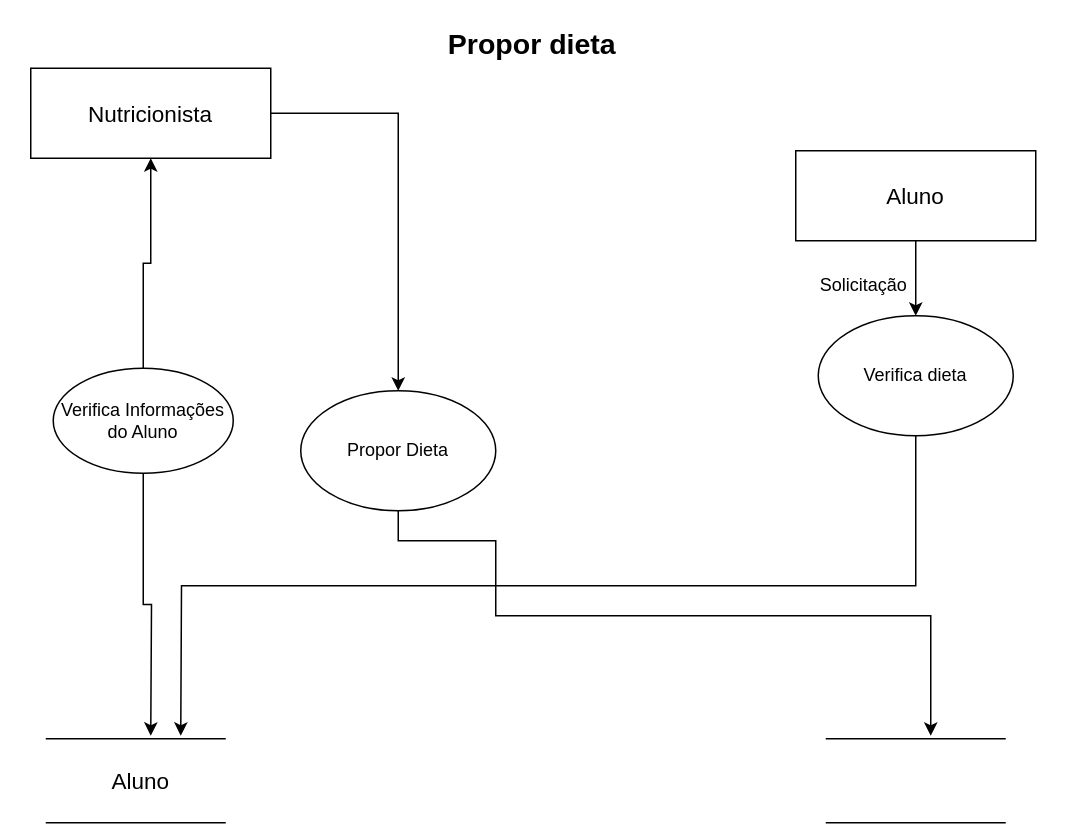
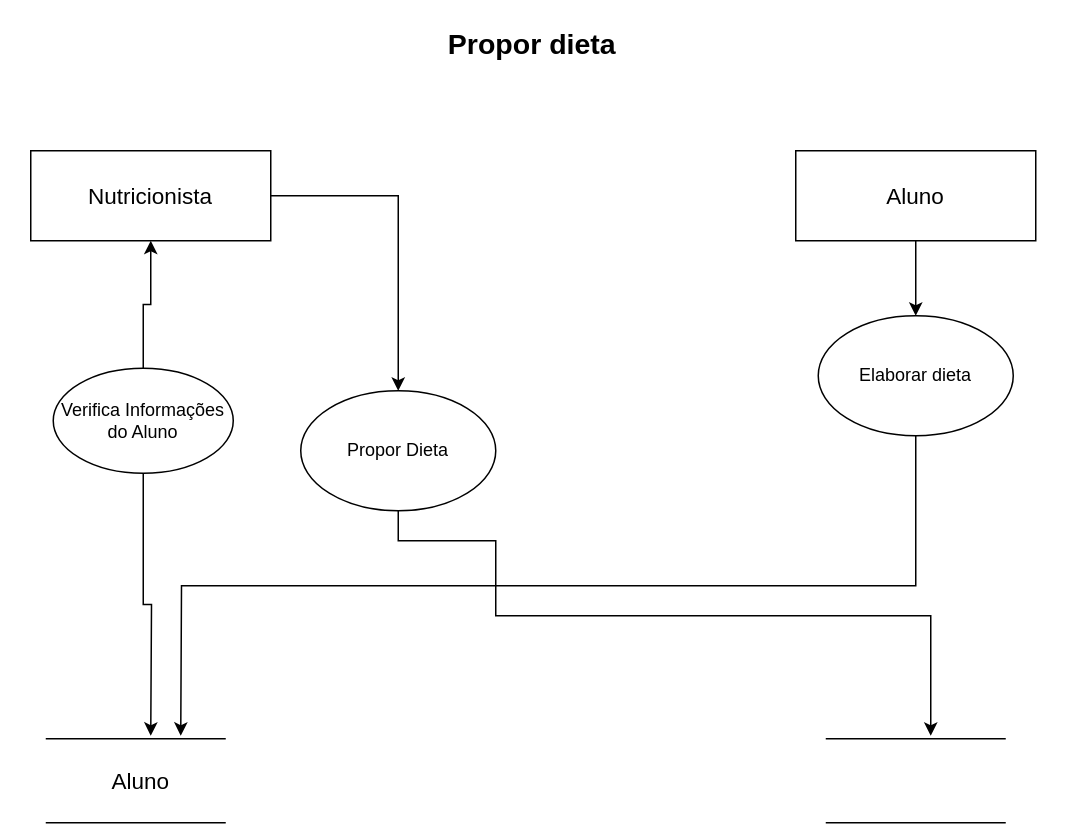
(151, 113) -> (151, 196)
(863, 286) -> none
(916, 376) -> (916, 376)
